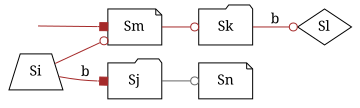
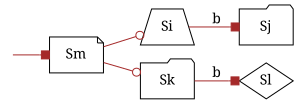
(271, 27) -> (212, 81)
(78, 53) -> (120, 42)
(226, 81) -> none
